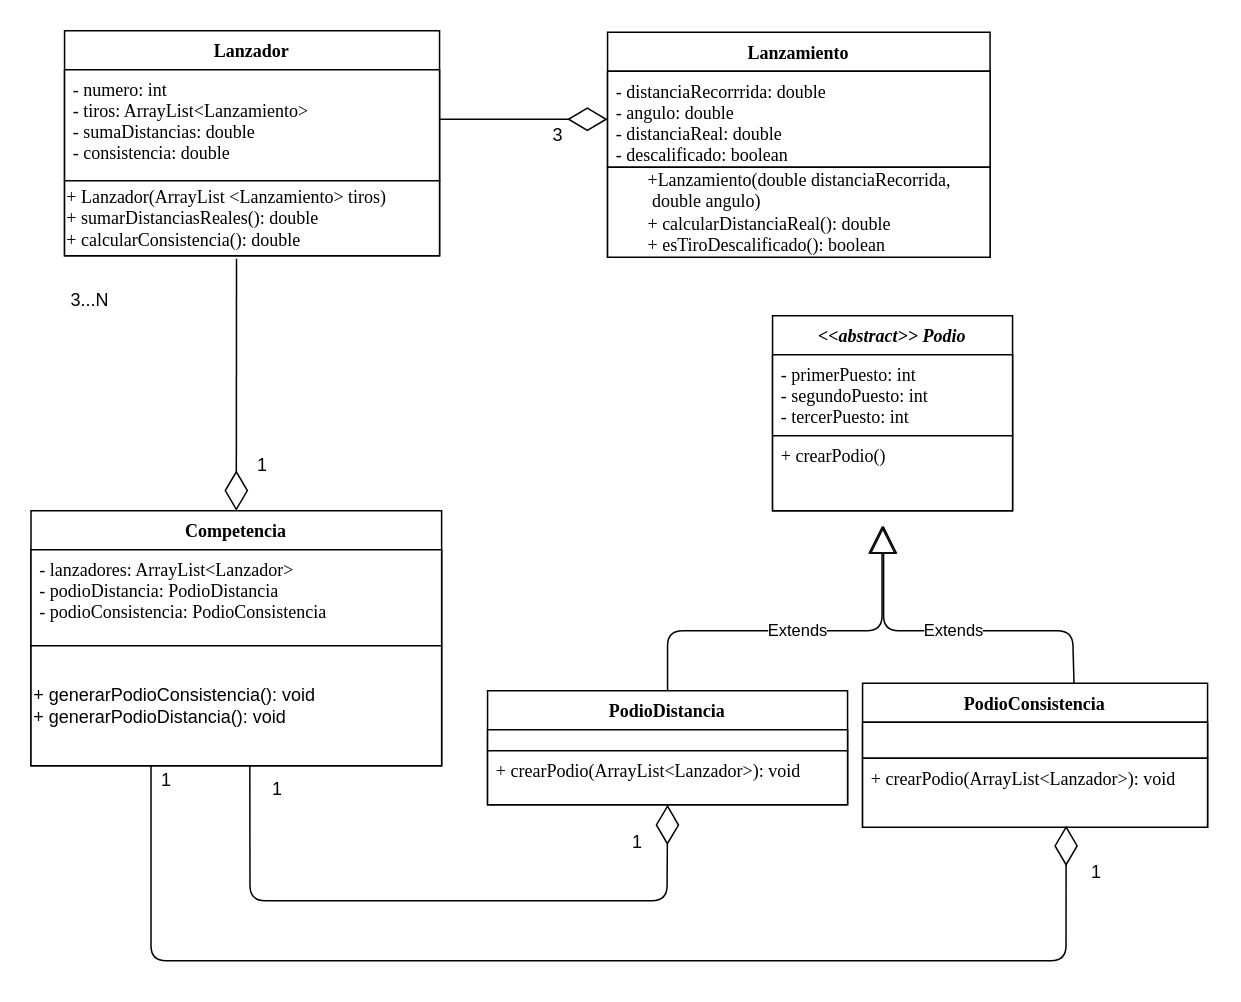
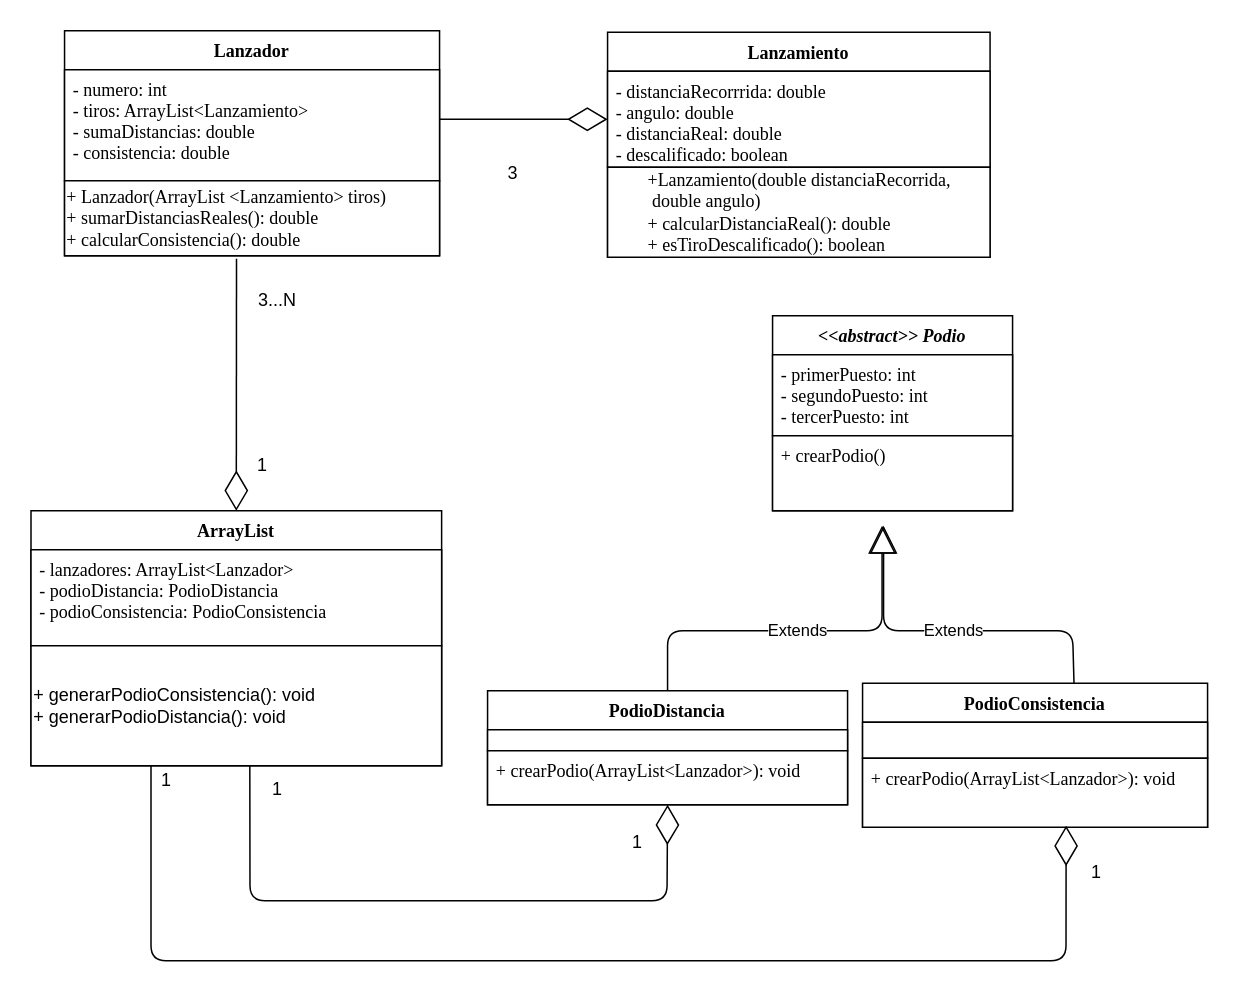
(558, 136) -> (513, 173)
(90, 301) -> (277, 301)
(235, 531) -> (235, 531)
